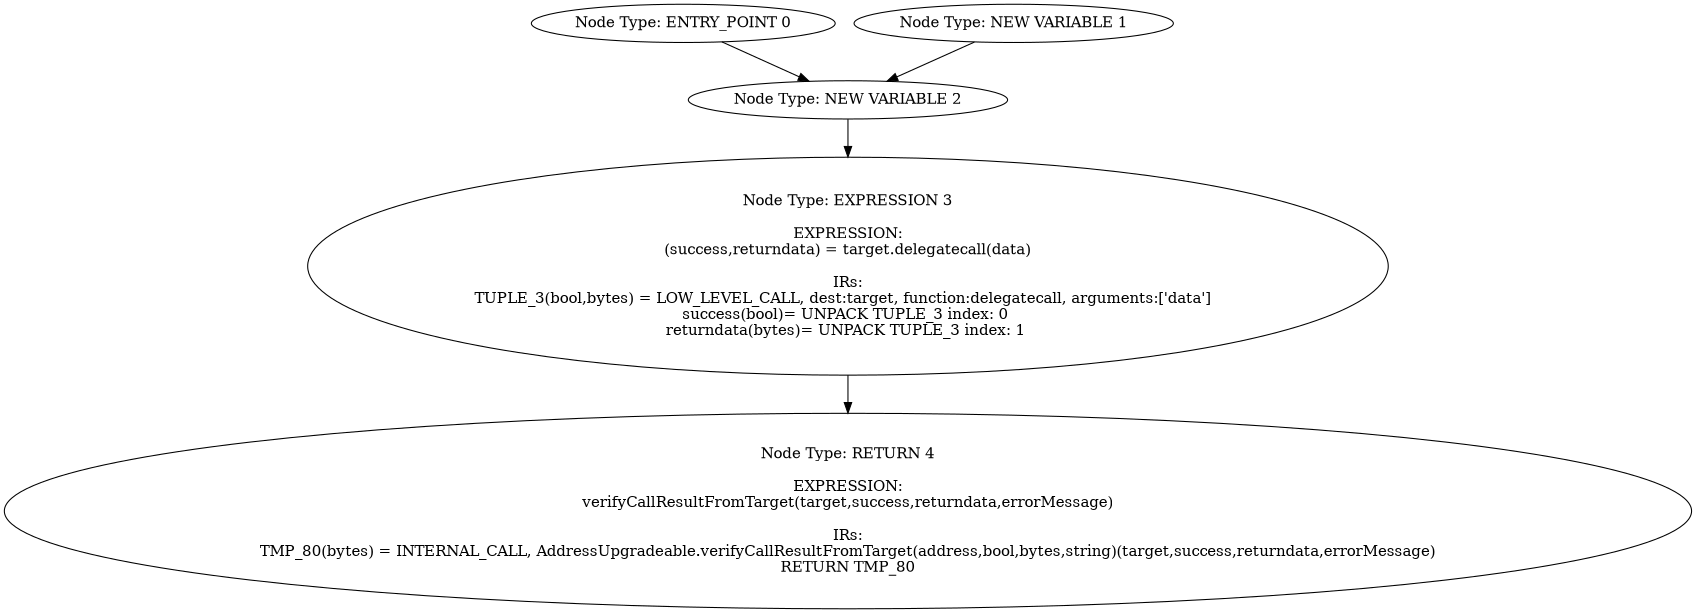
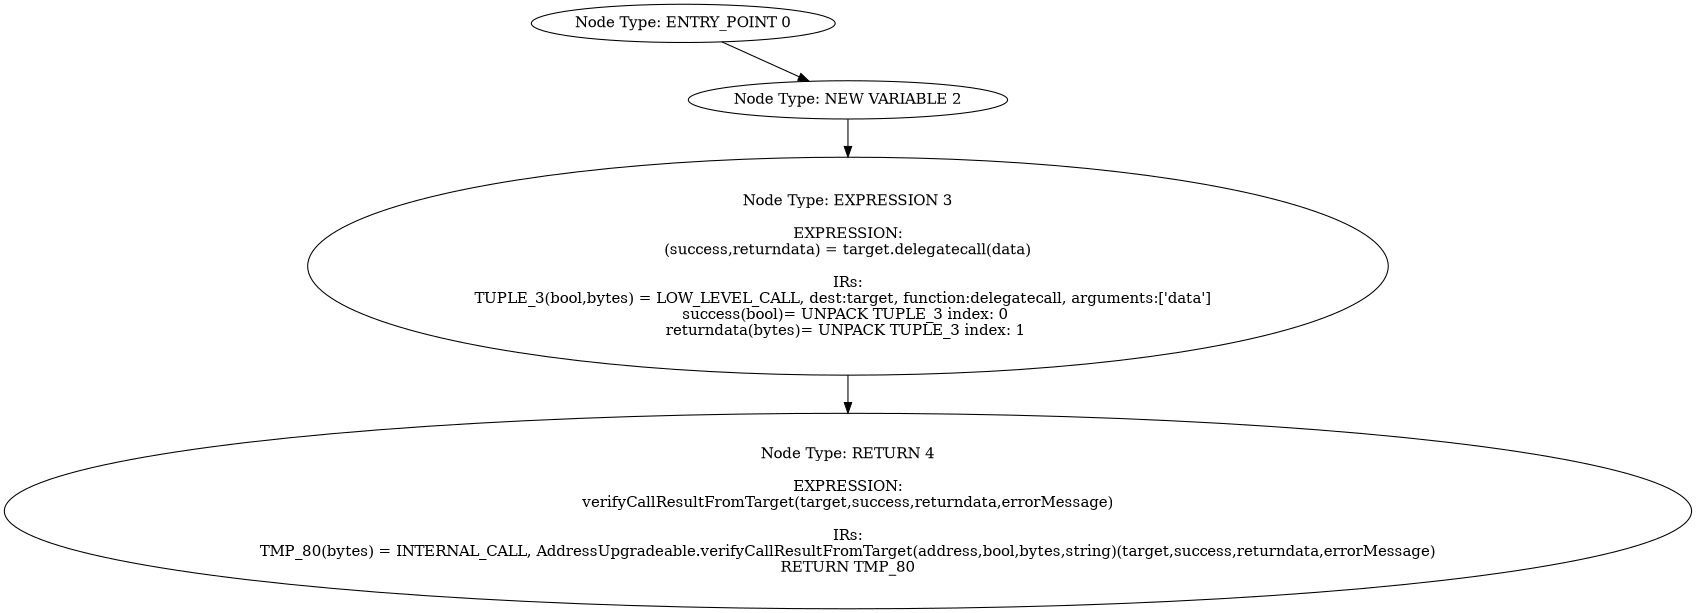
(1014, 23) -> none
